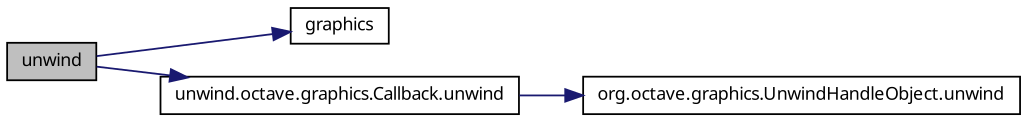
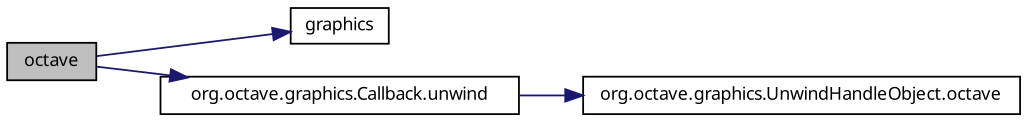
(52, 62) -> (52, 62)
(340, 95) -> (340, 95)
(802, 95) -> (802, 95)
